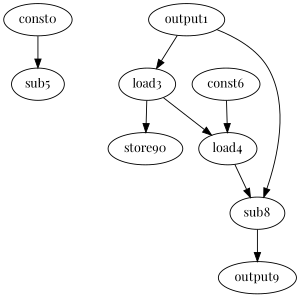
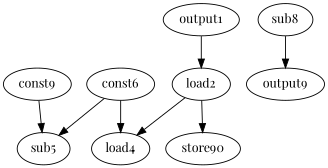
(38, 20) -> (37, 84)
(147, 84) -> (201, 84)
(278, 96) -> none
none -> (85, 114)
(241, 177) -> none
